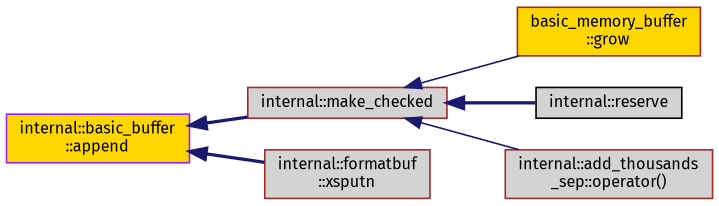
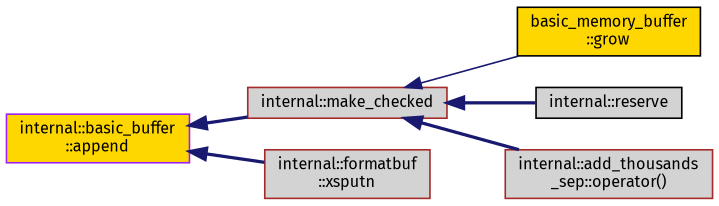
(609, 32) -> (609, 32)
(470, 136) -> (470, 136)
